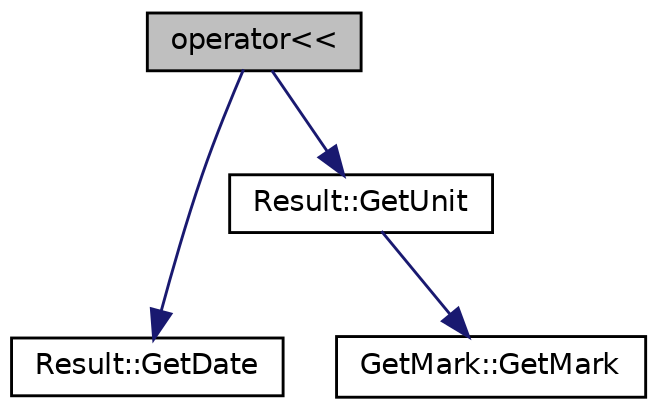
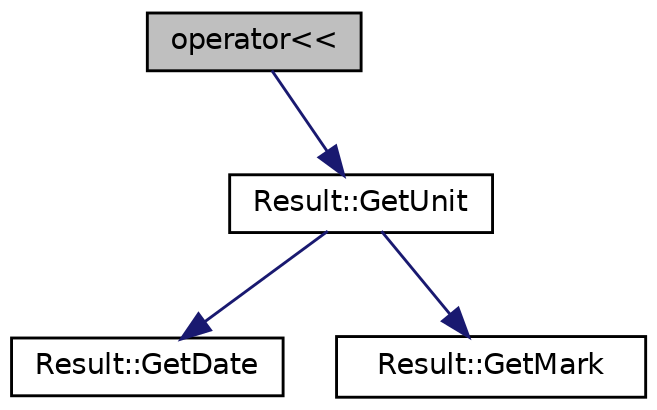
(198, 189) -> (266, 276)
(491, 367) -> (491, 367)
